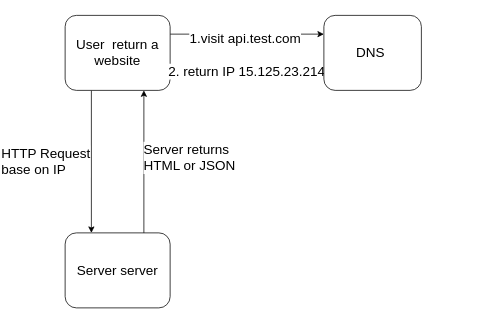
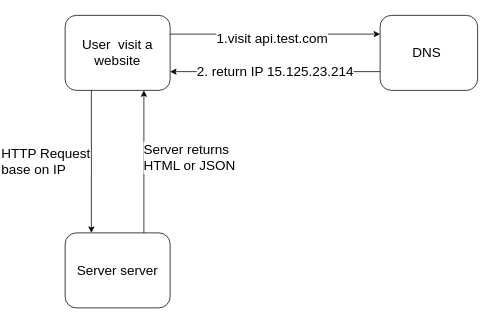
(117, 53) -> (117, 53)
(372, 53) -> (429, 53)
